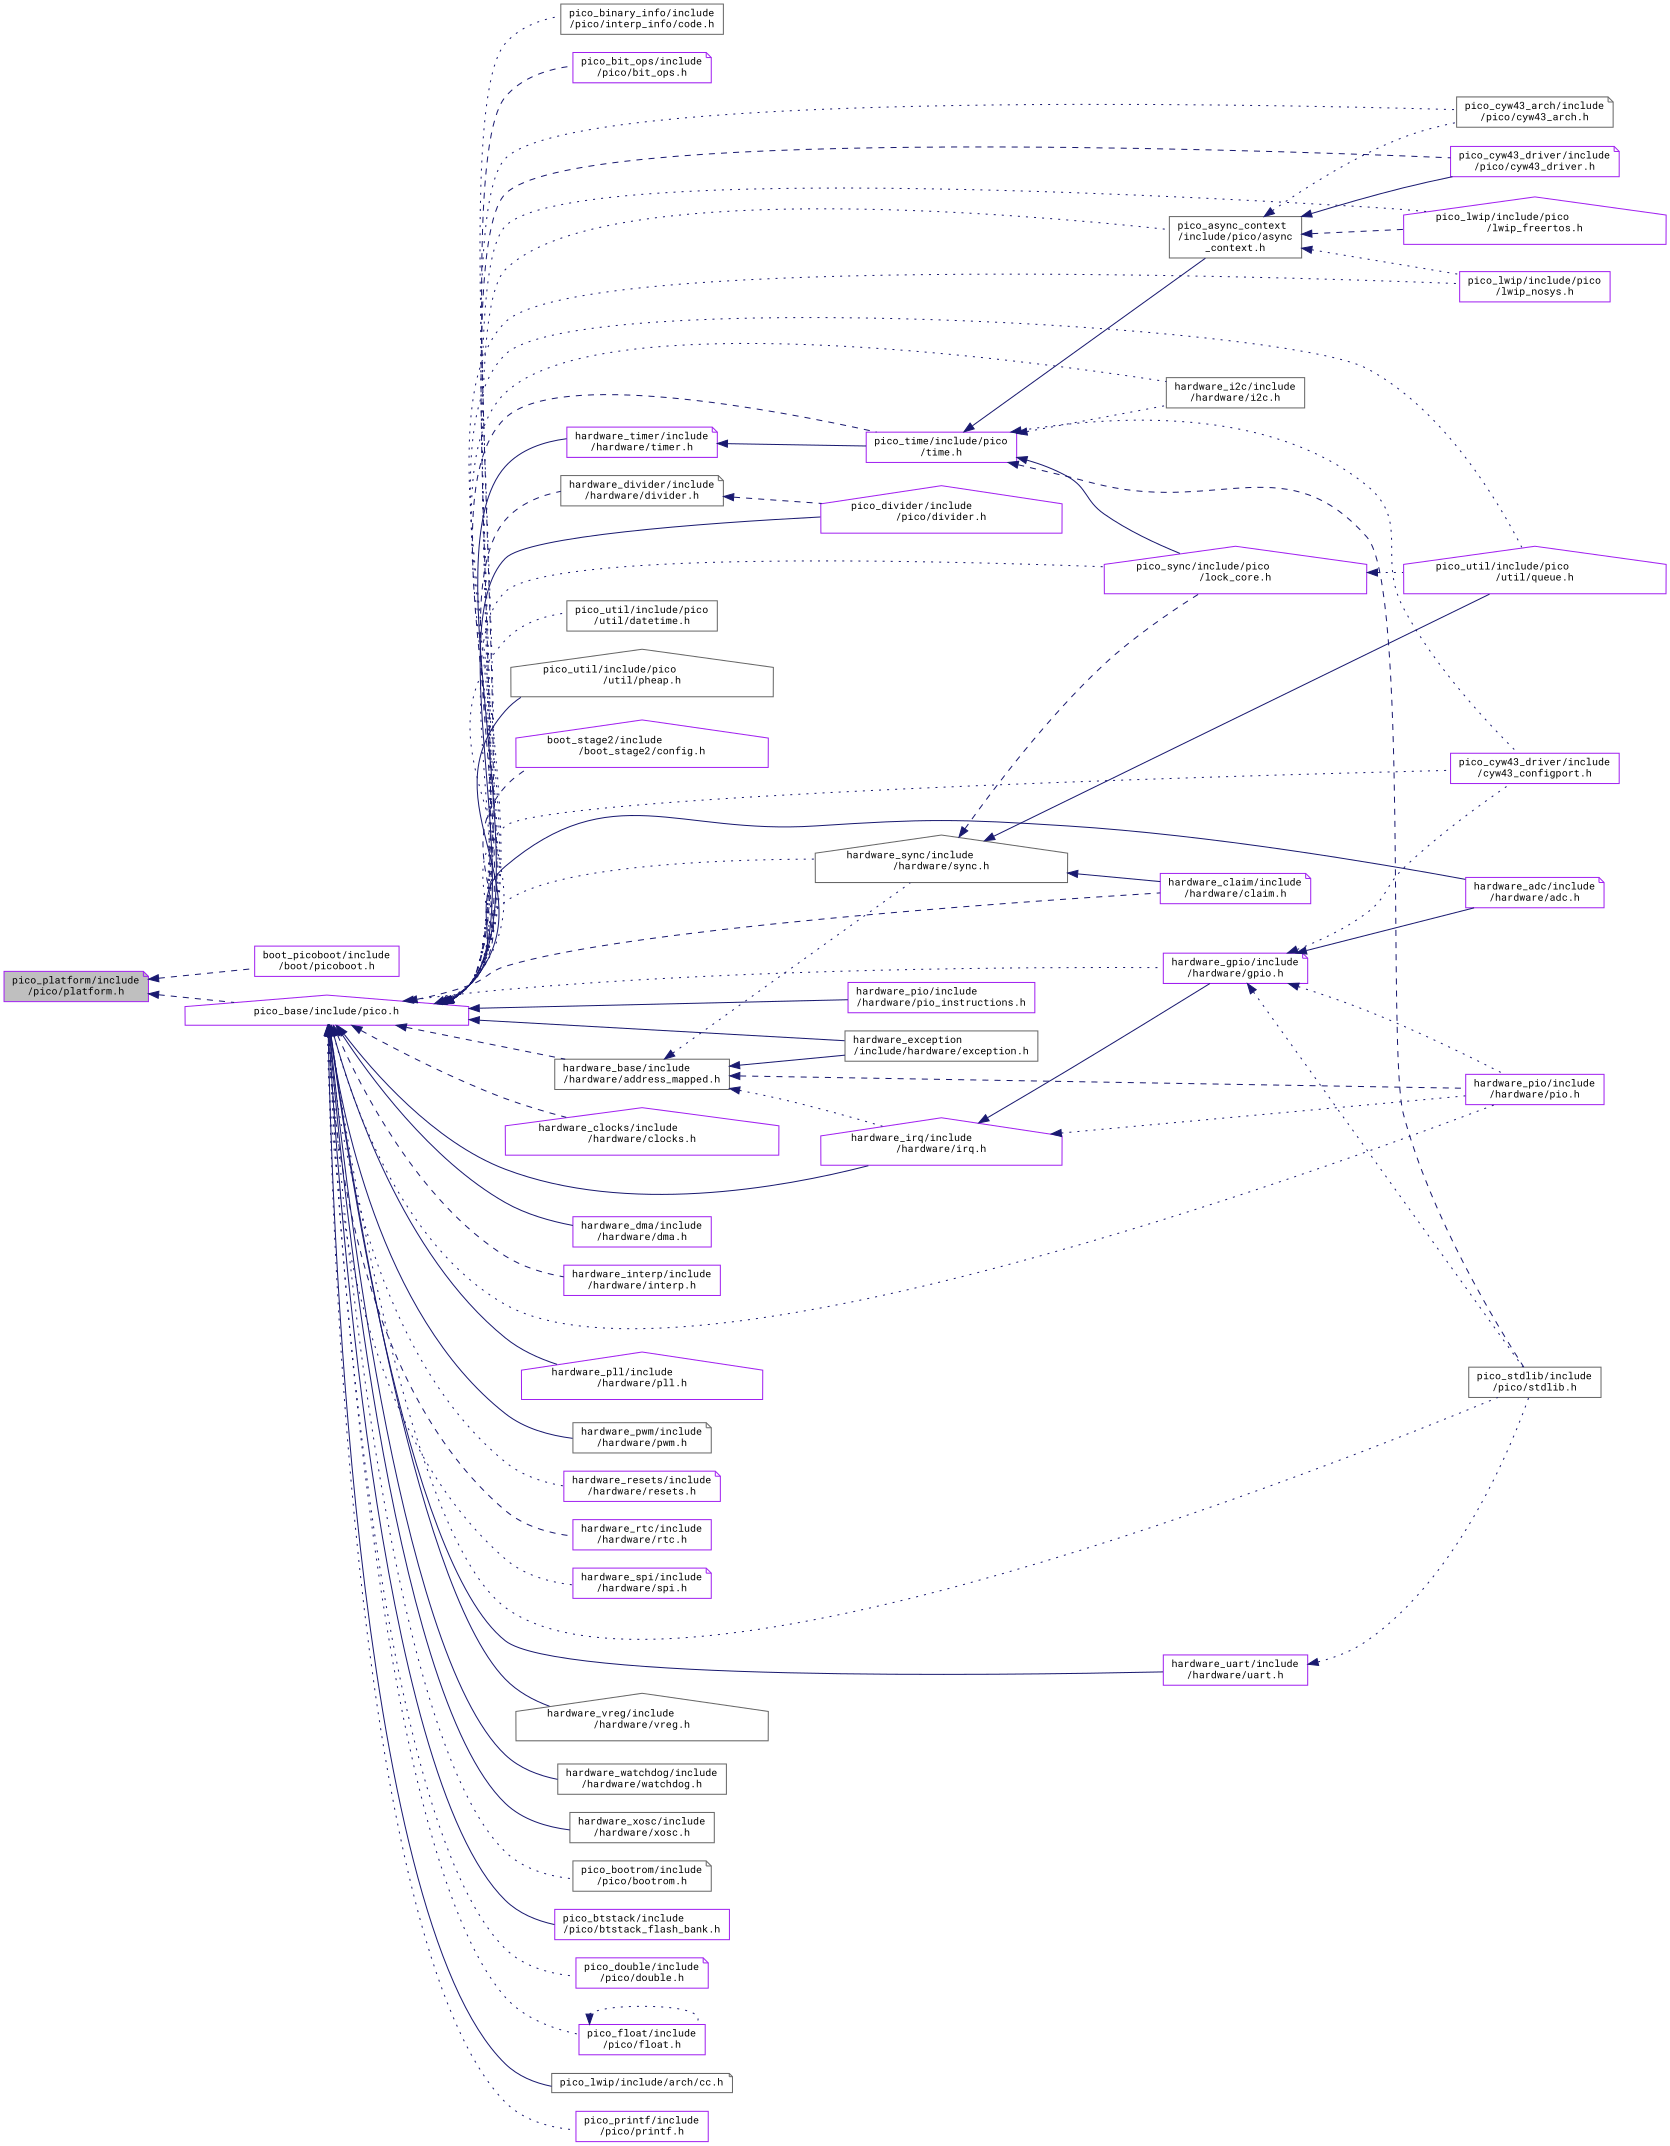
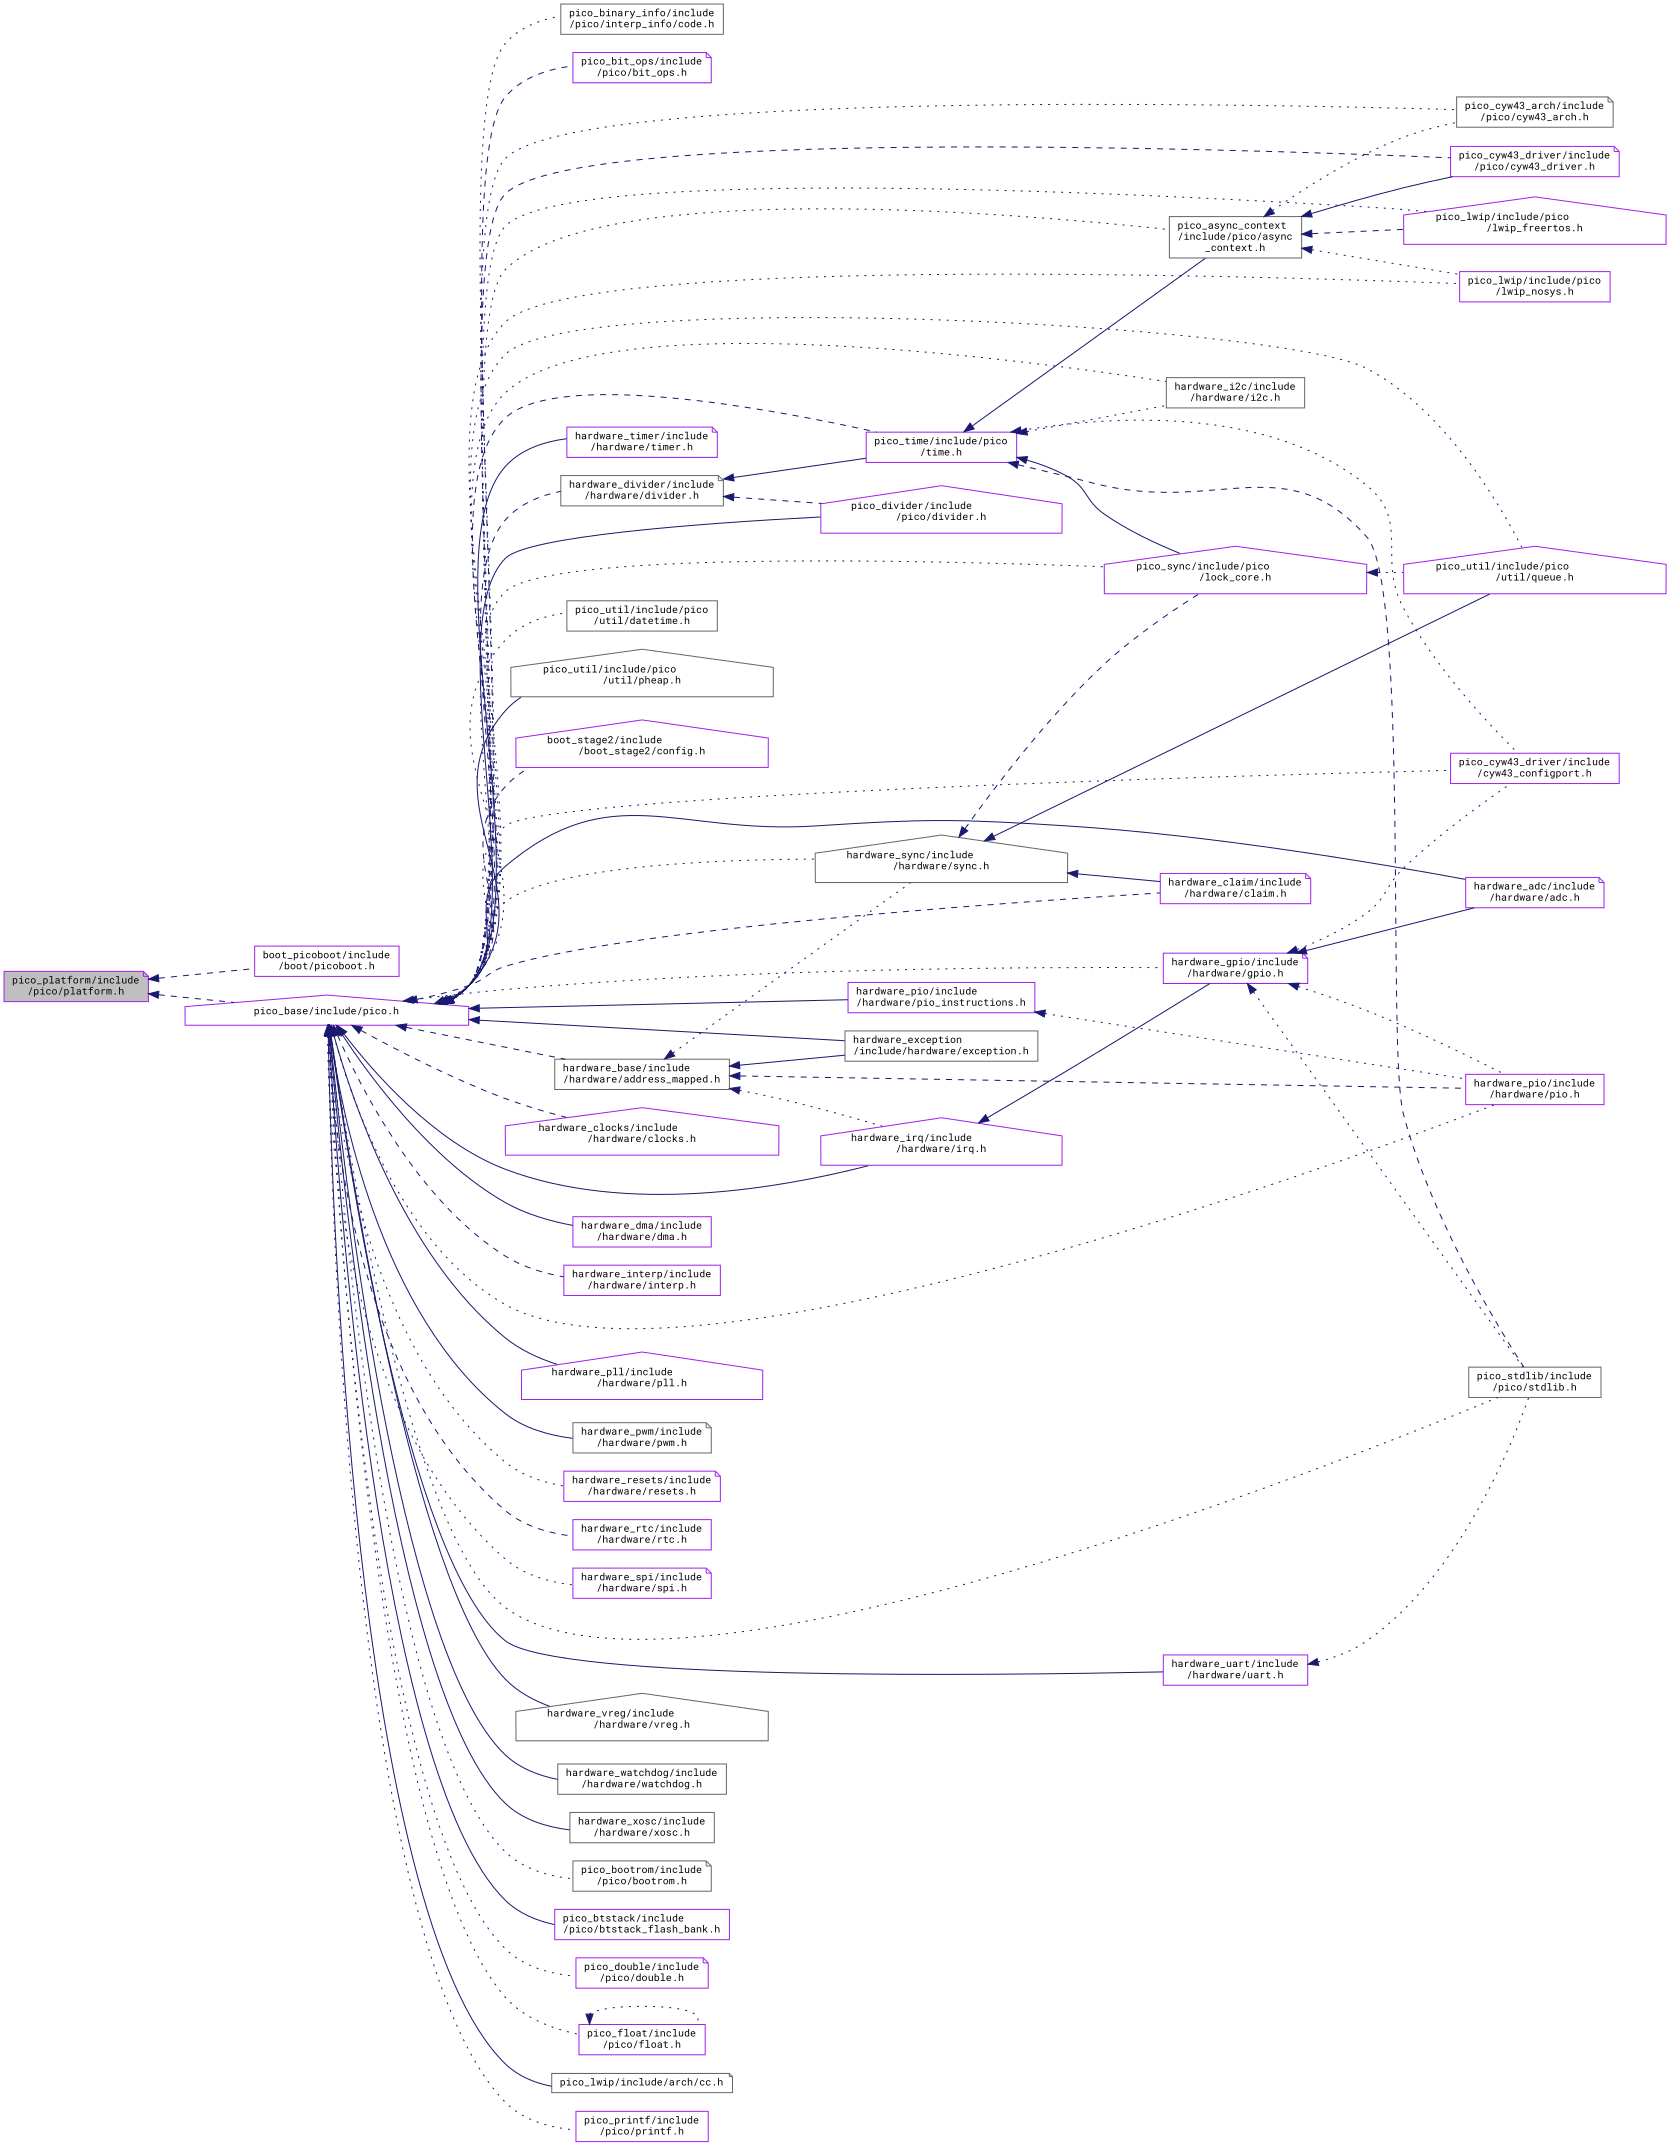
(797, 445) -> (800, 468)
(1263, 1114) -> (1255, 1046)
